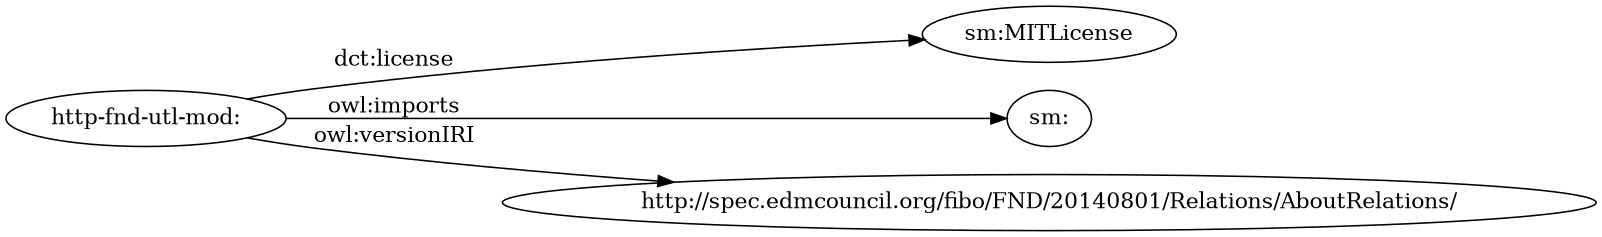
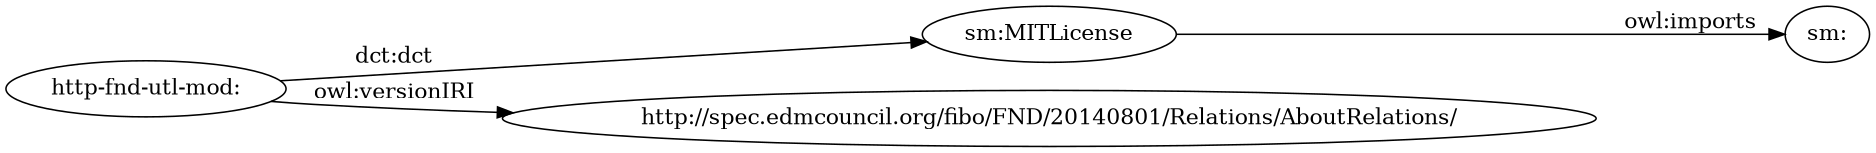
(394, 60) -> (394, 57)
(638, 118) -> (1473, 34)
